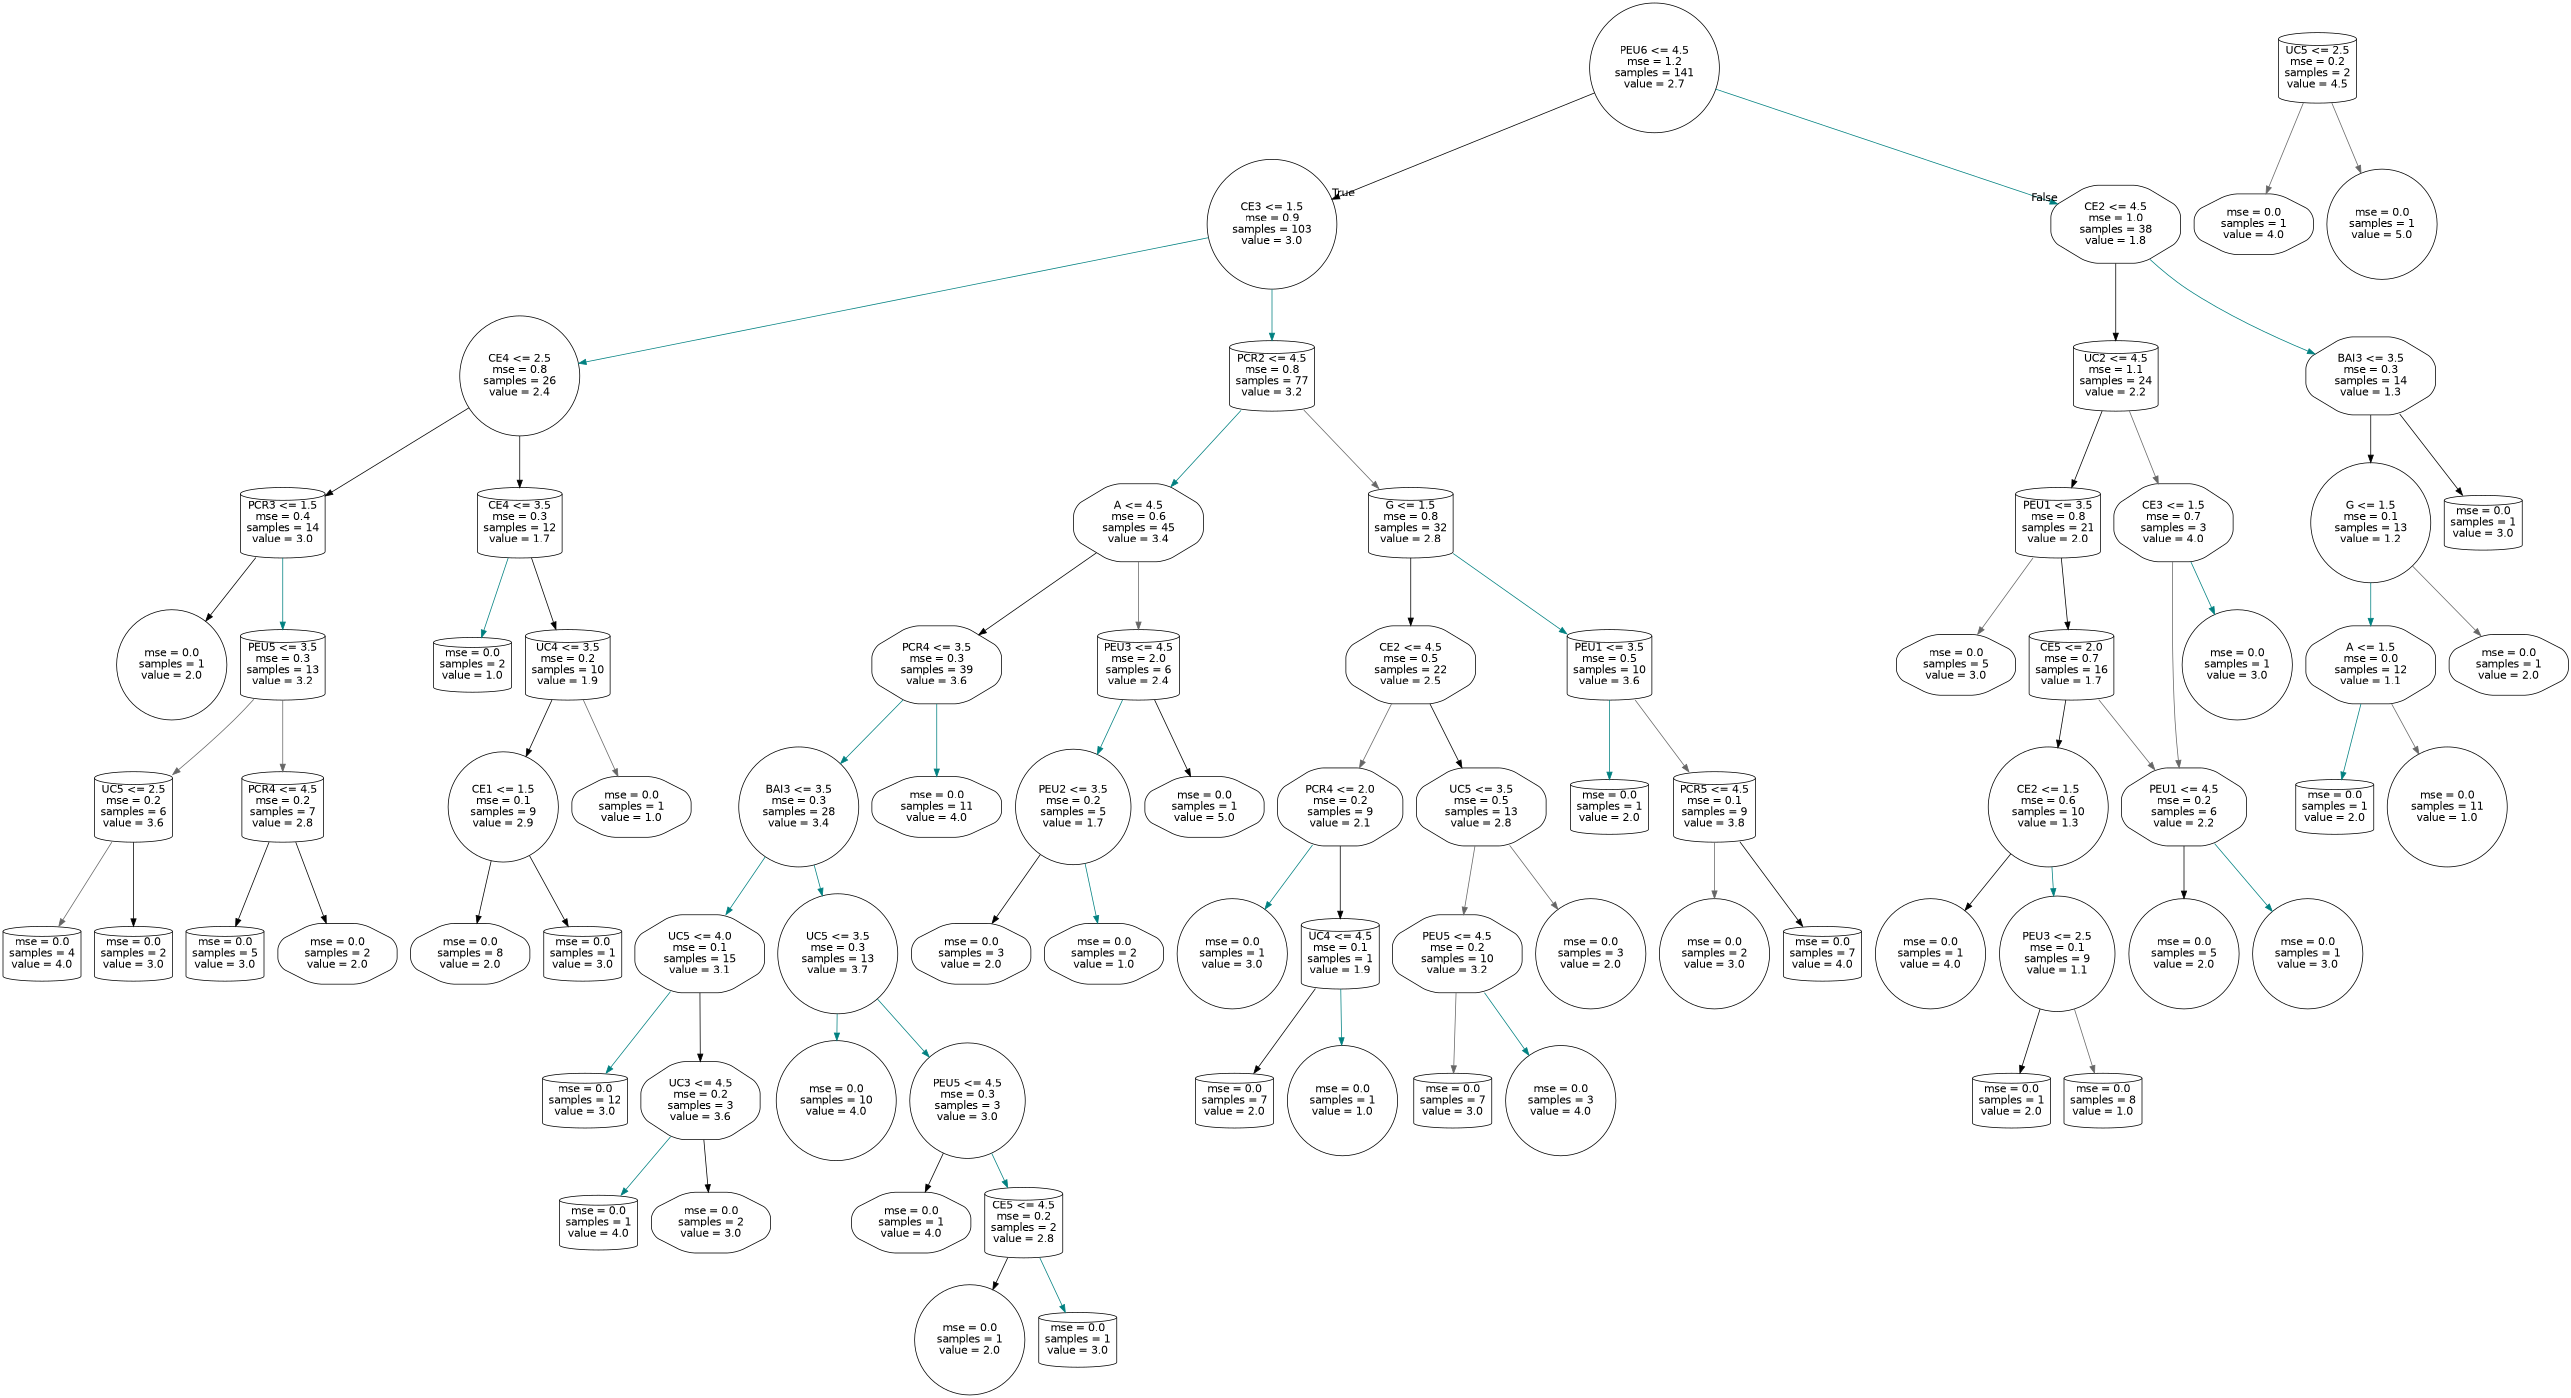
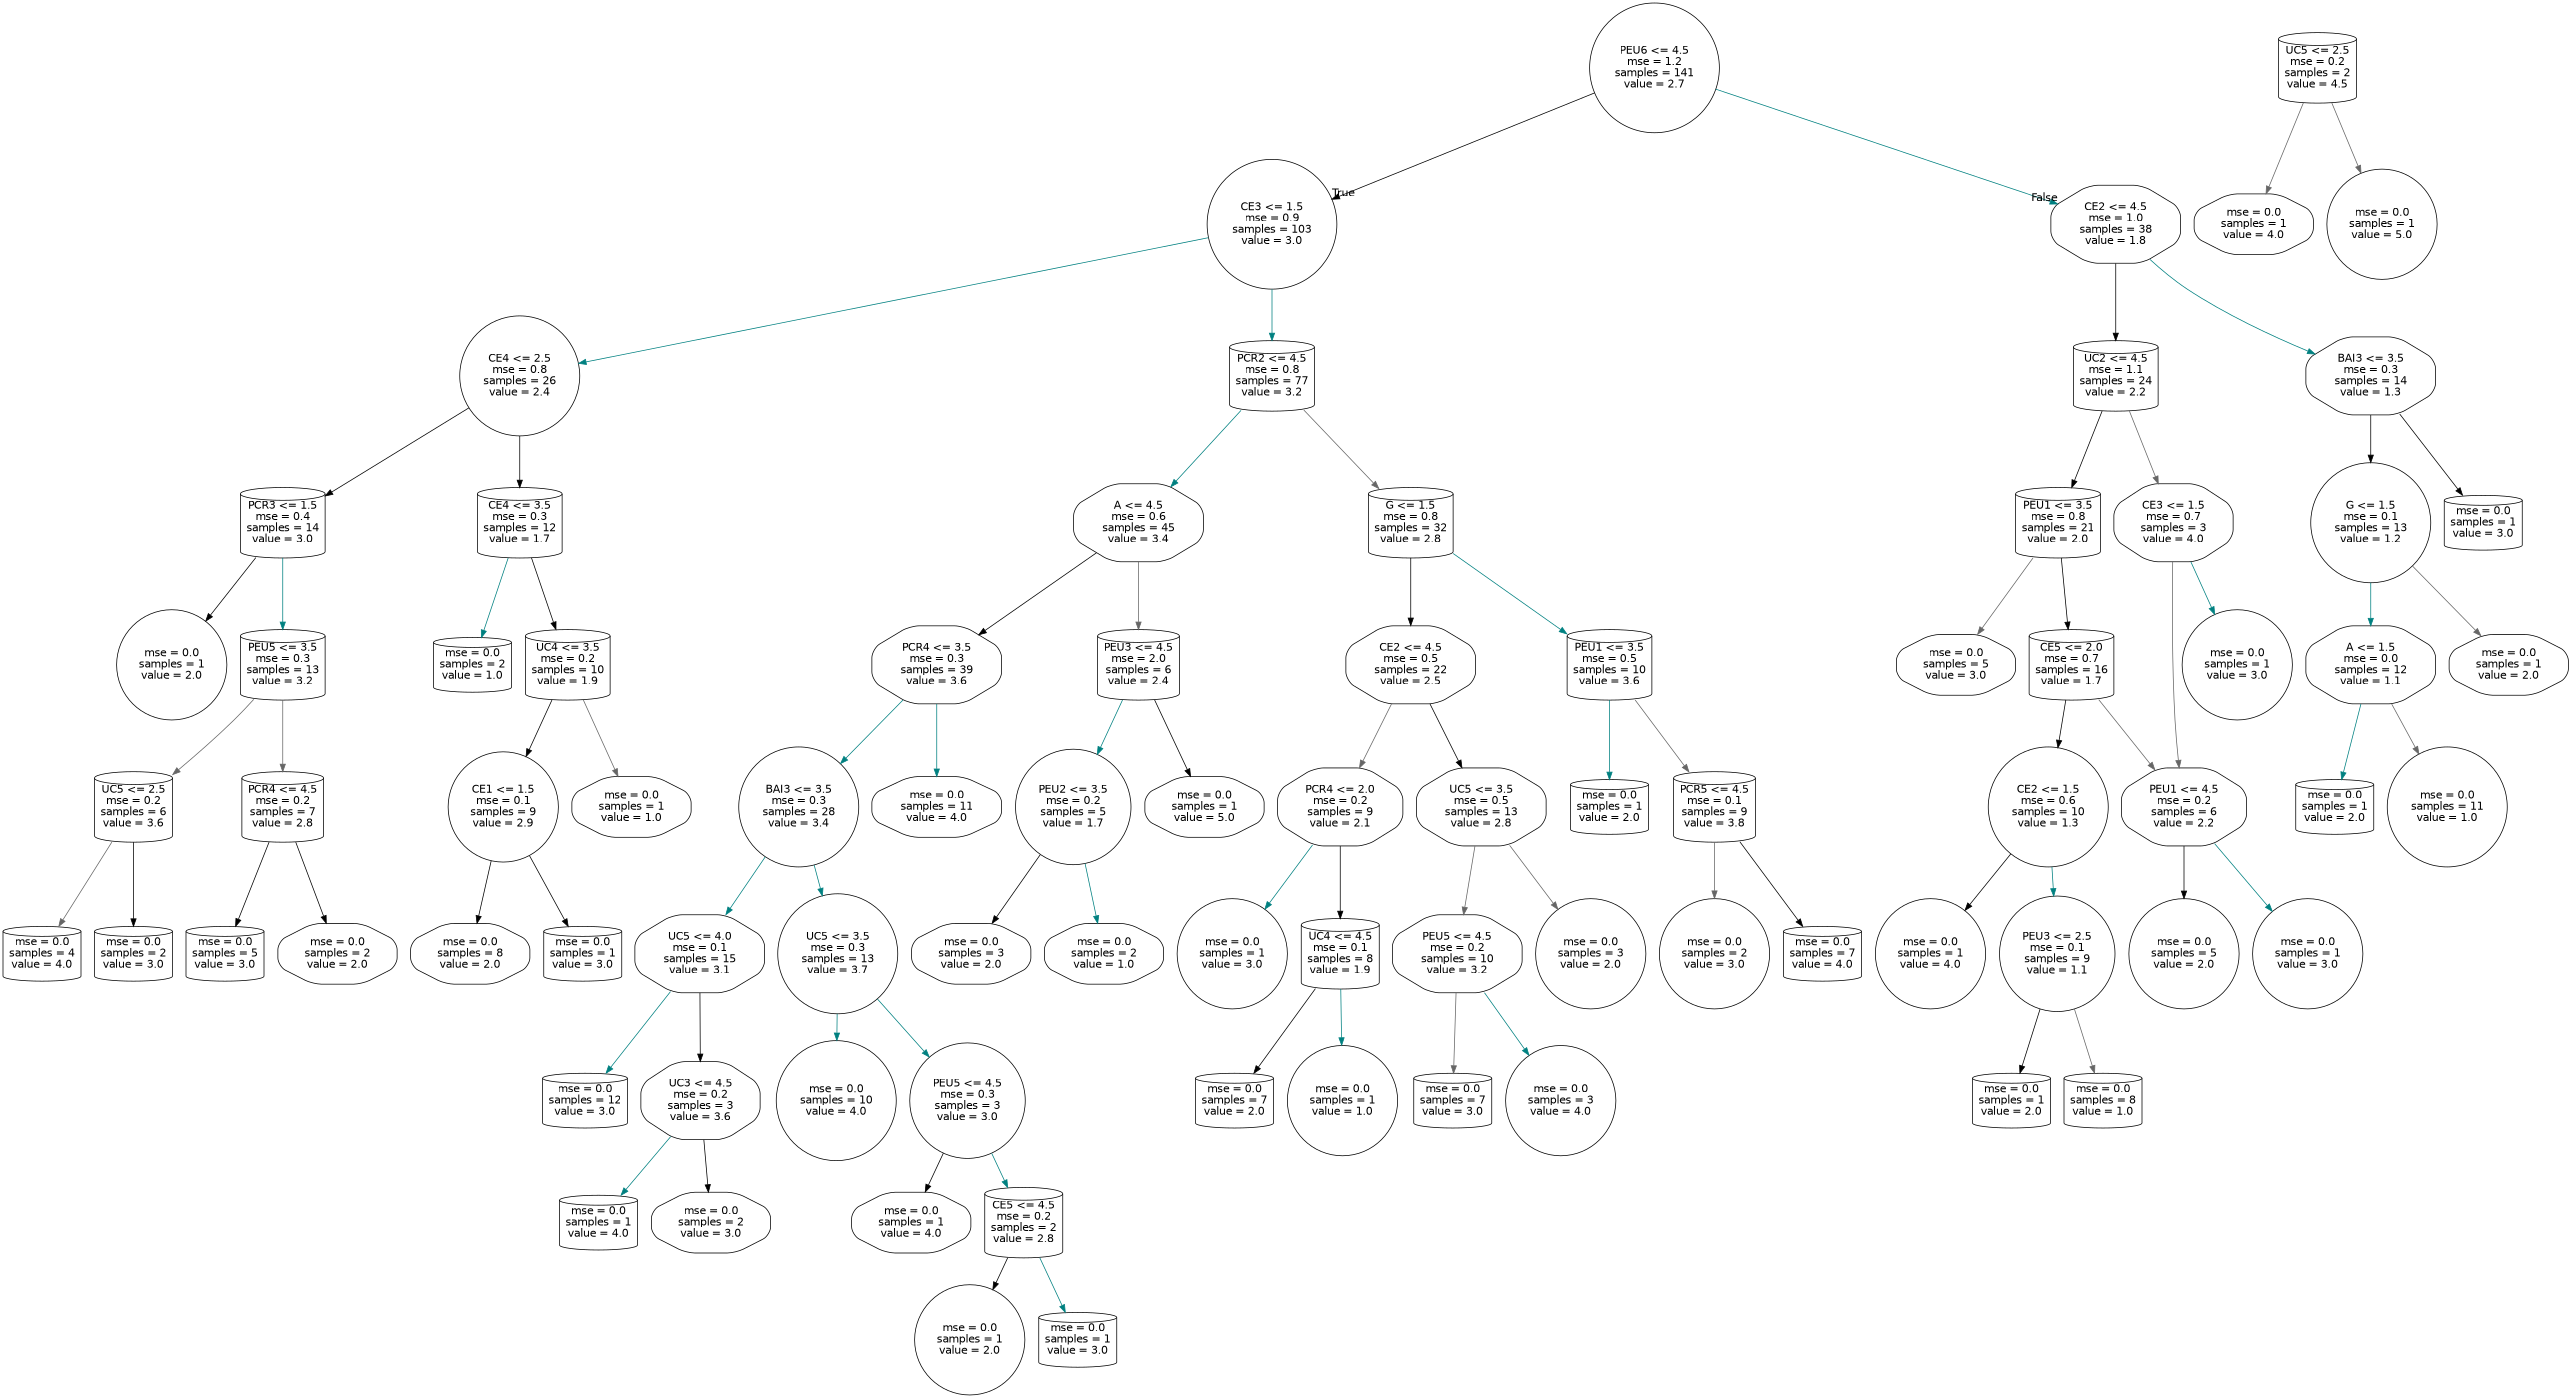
(1340, 954) -> (1340, 954)
